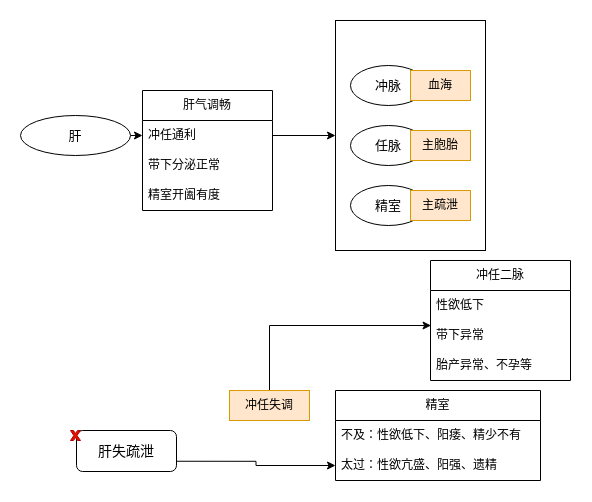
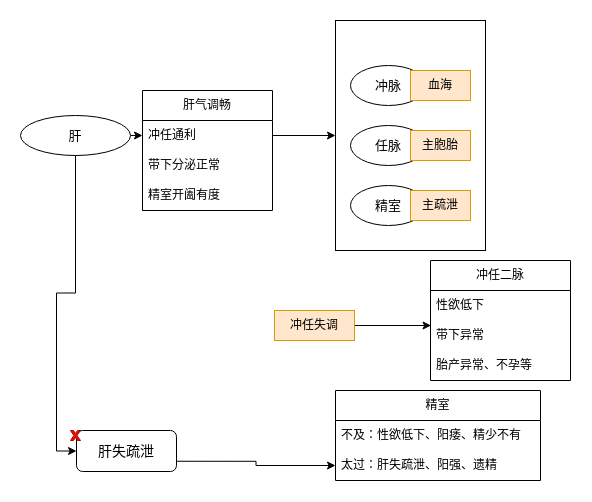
none -> (57, 300)
(270, 406) -> (315, 326)
(420, 466) -> (420, 466)
